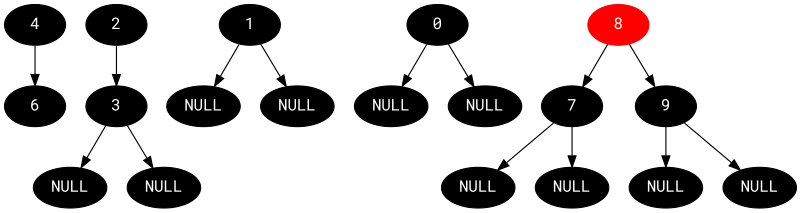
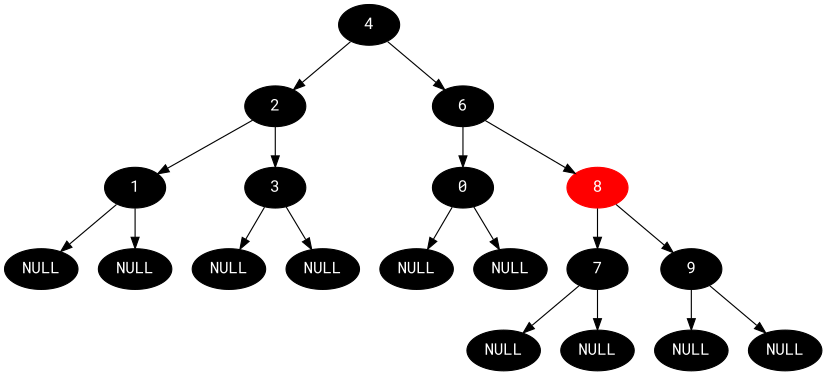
none -> (326, 62)
none -> (463, 141)
none -> (210, 144)
none -> (525, 144)
